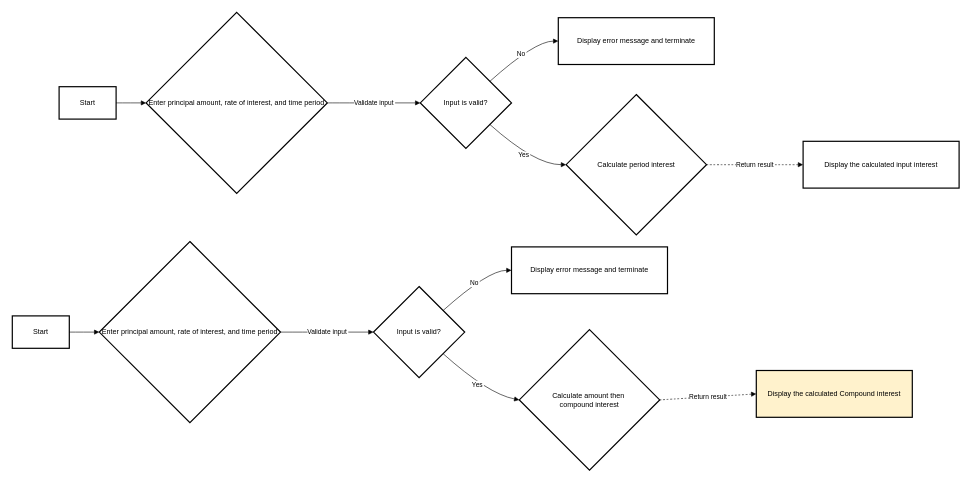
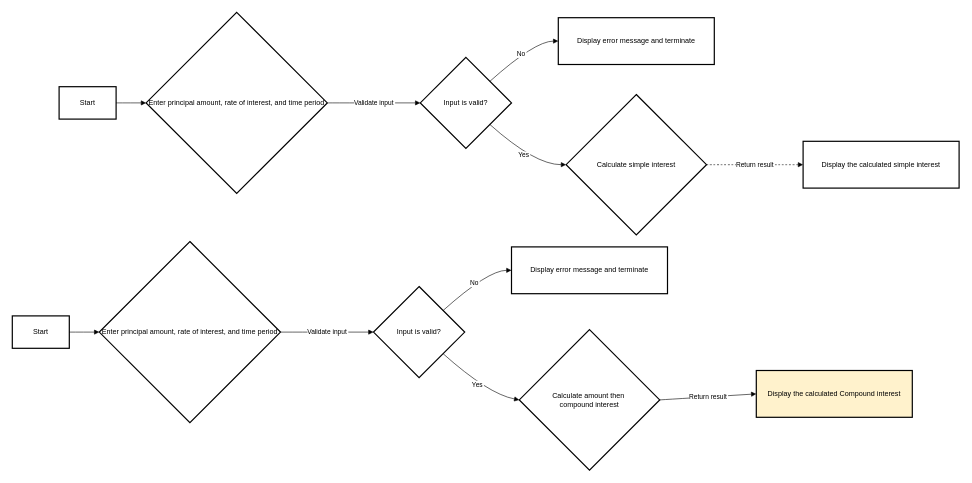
(636, 165) -> (636, 165)
(881, 165) -> (881, 165)
(674, 399) -> (674, 399)
